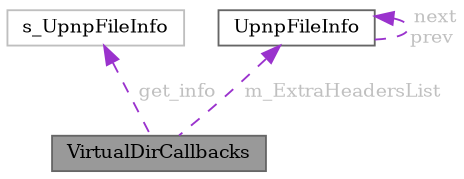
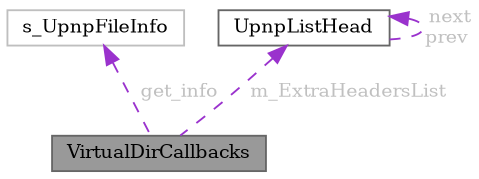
(297, 28) -> (304, 28)
